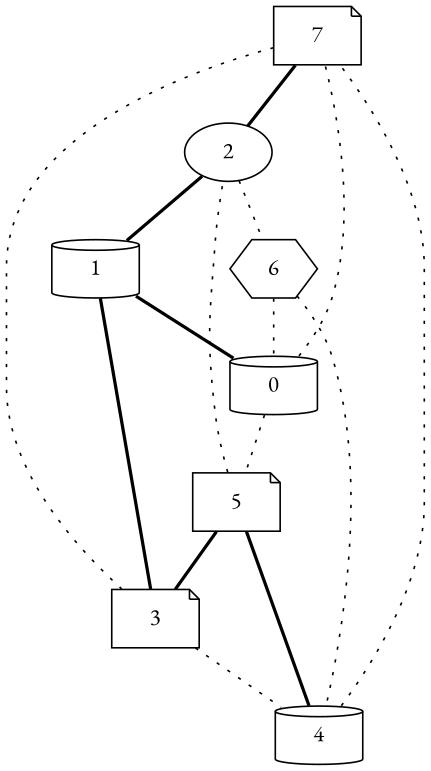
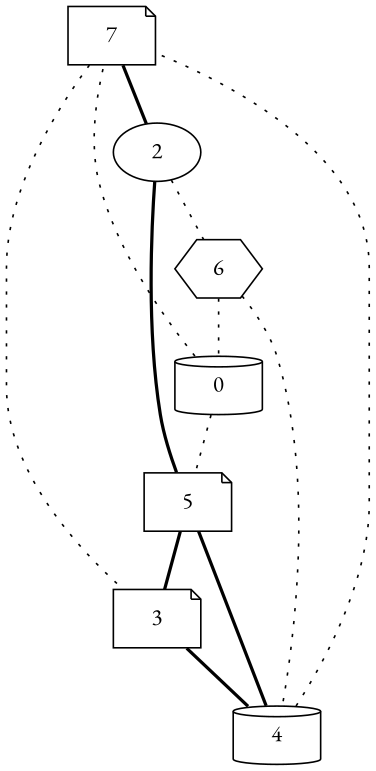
(96, 269) -> none
(210, 327) -> (152, 328)
(238, 678) -> (217, 677)
